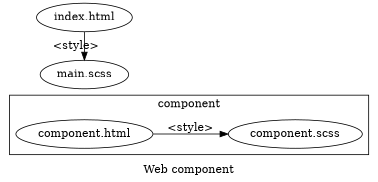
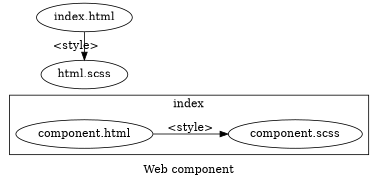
(84, 75) -> (84, 75)
(189, 104) -> (189, 104)
